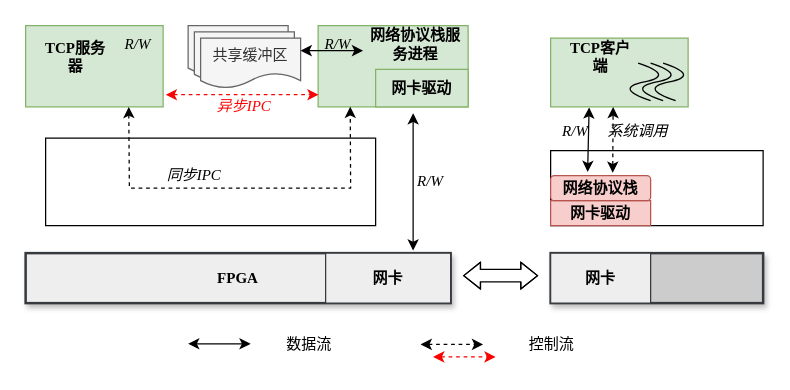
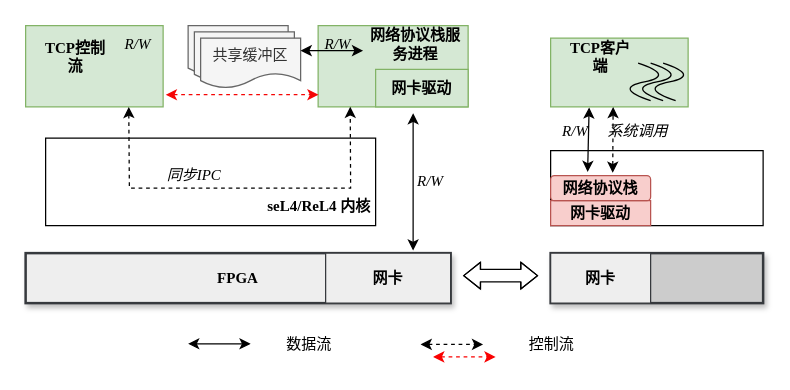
(76, 57) -> (76, 57)
(244, 107) -> none
none -> (319, 207)
